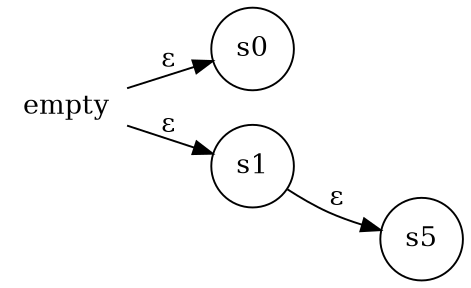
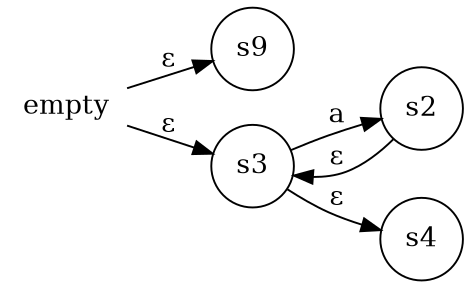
(253, 49) -> (253, 49)
none -> (422, 109)
(253, 166) -> (253, 166)
(422, 239) -> (422, 239)
